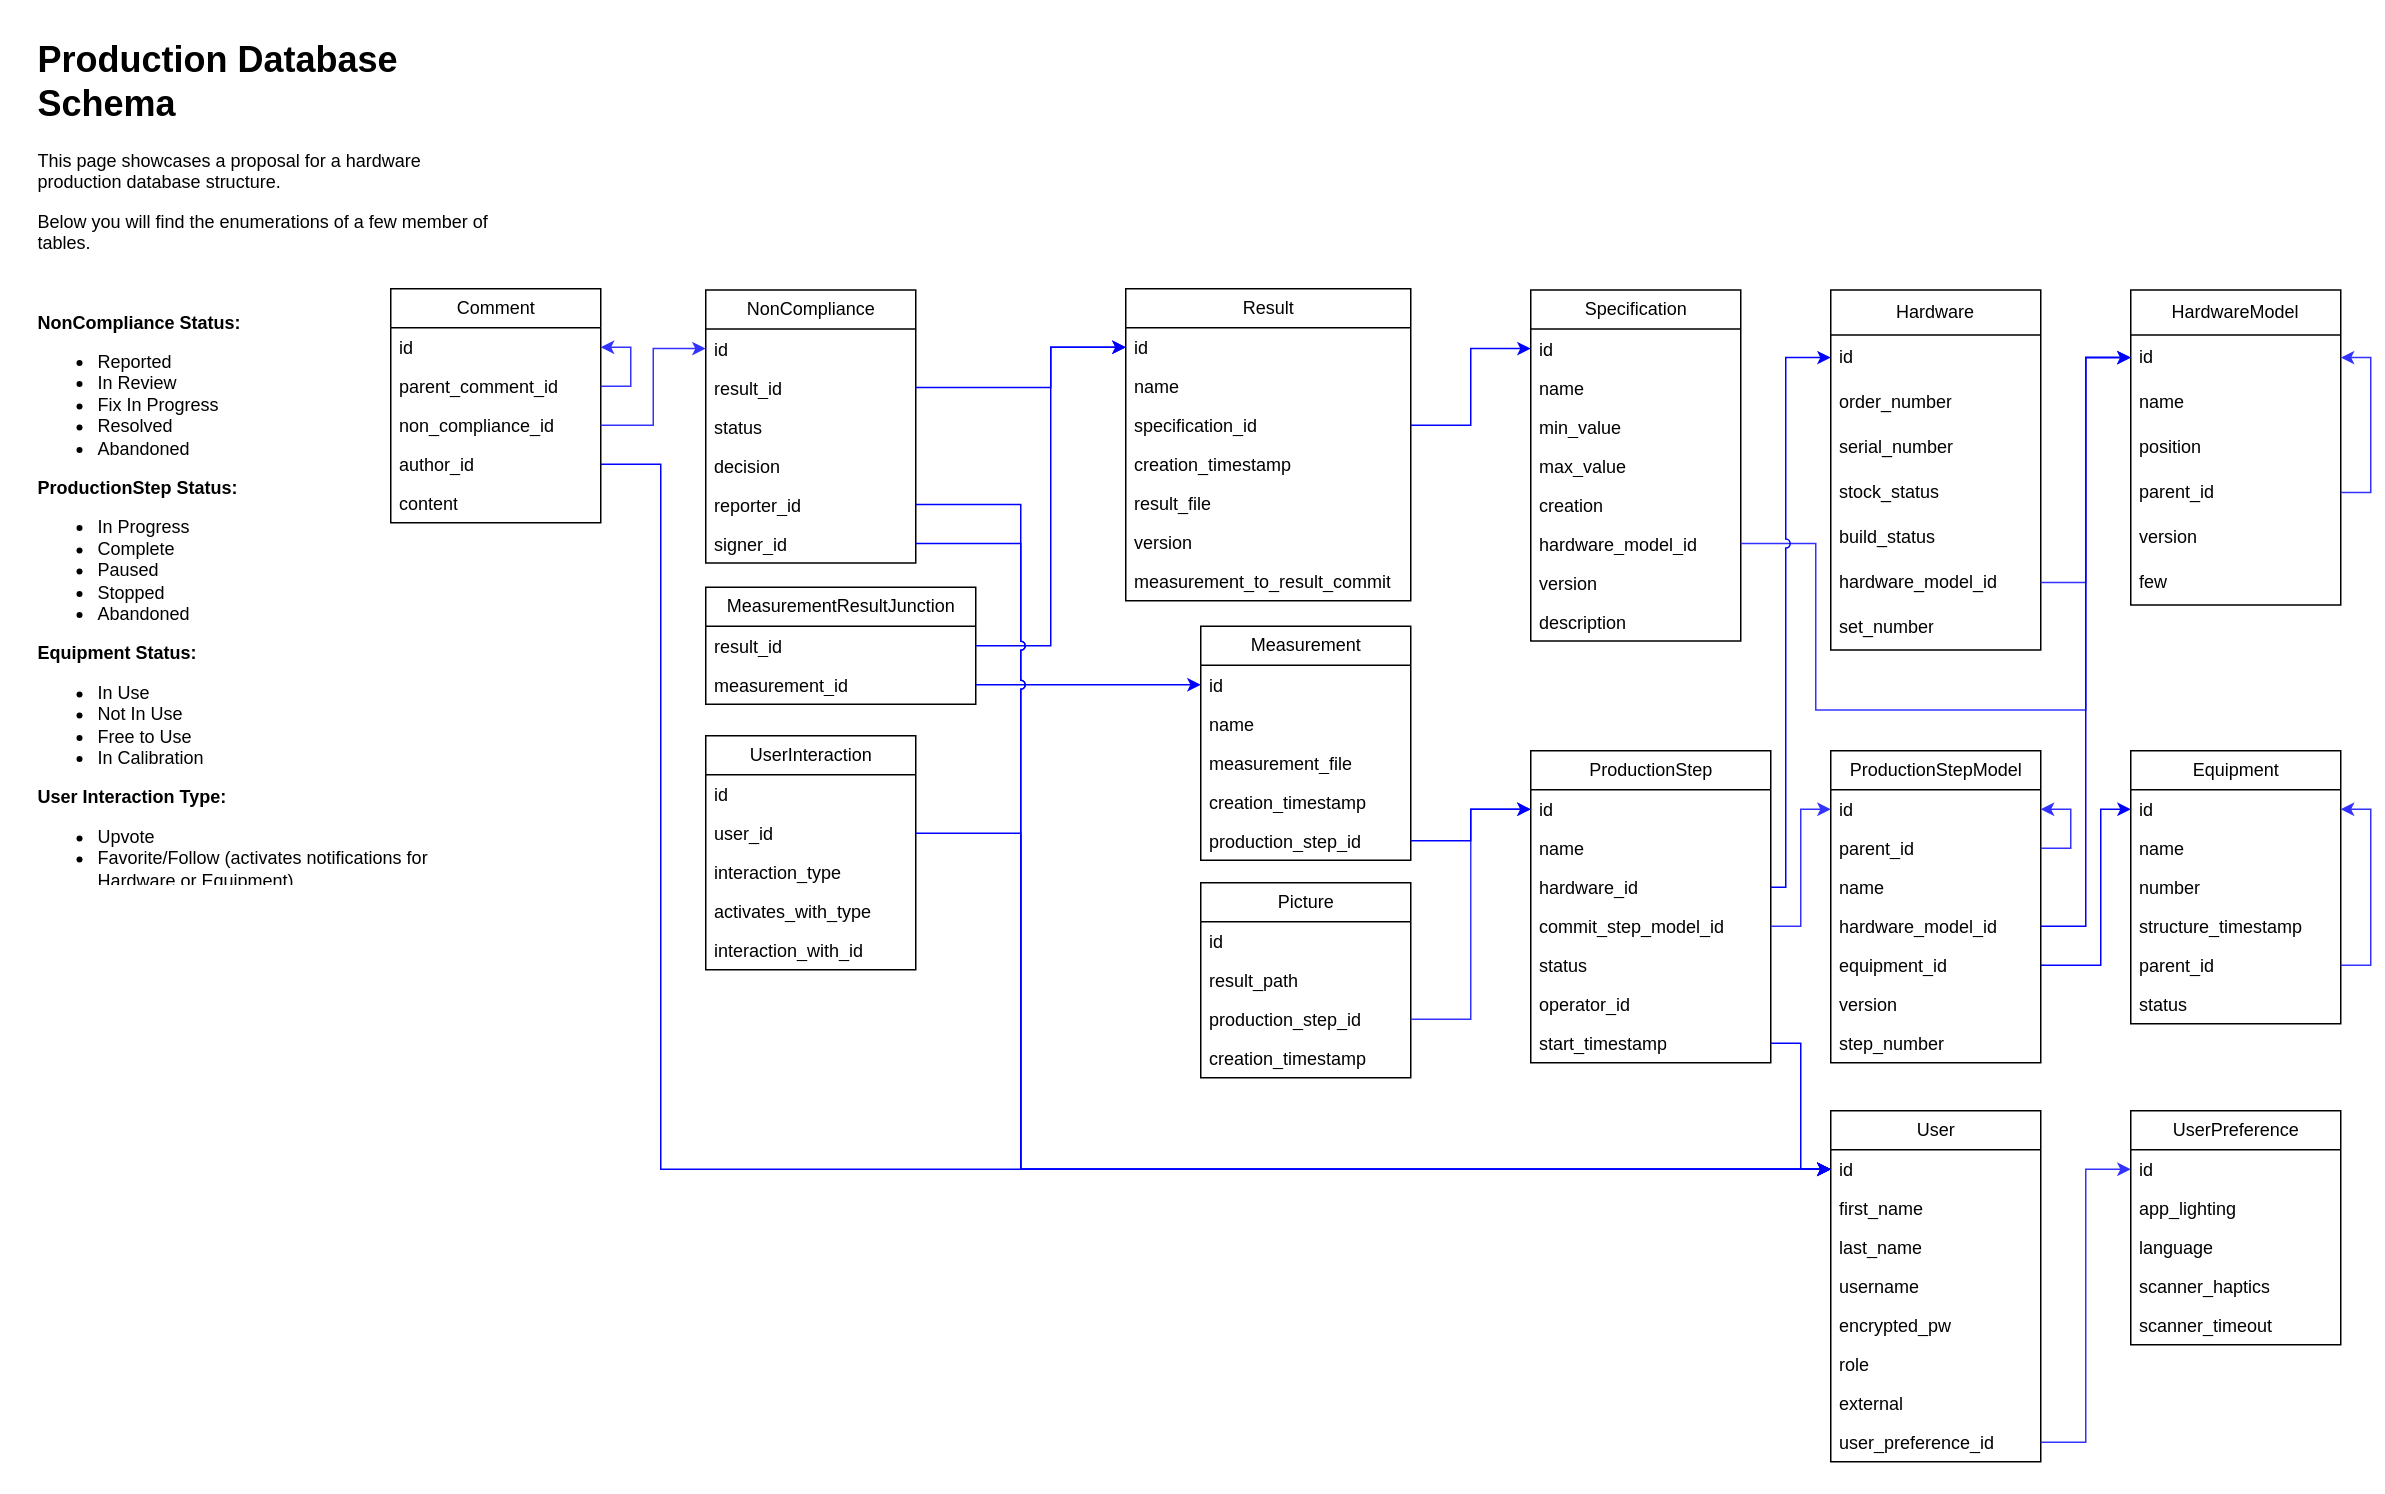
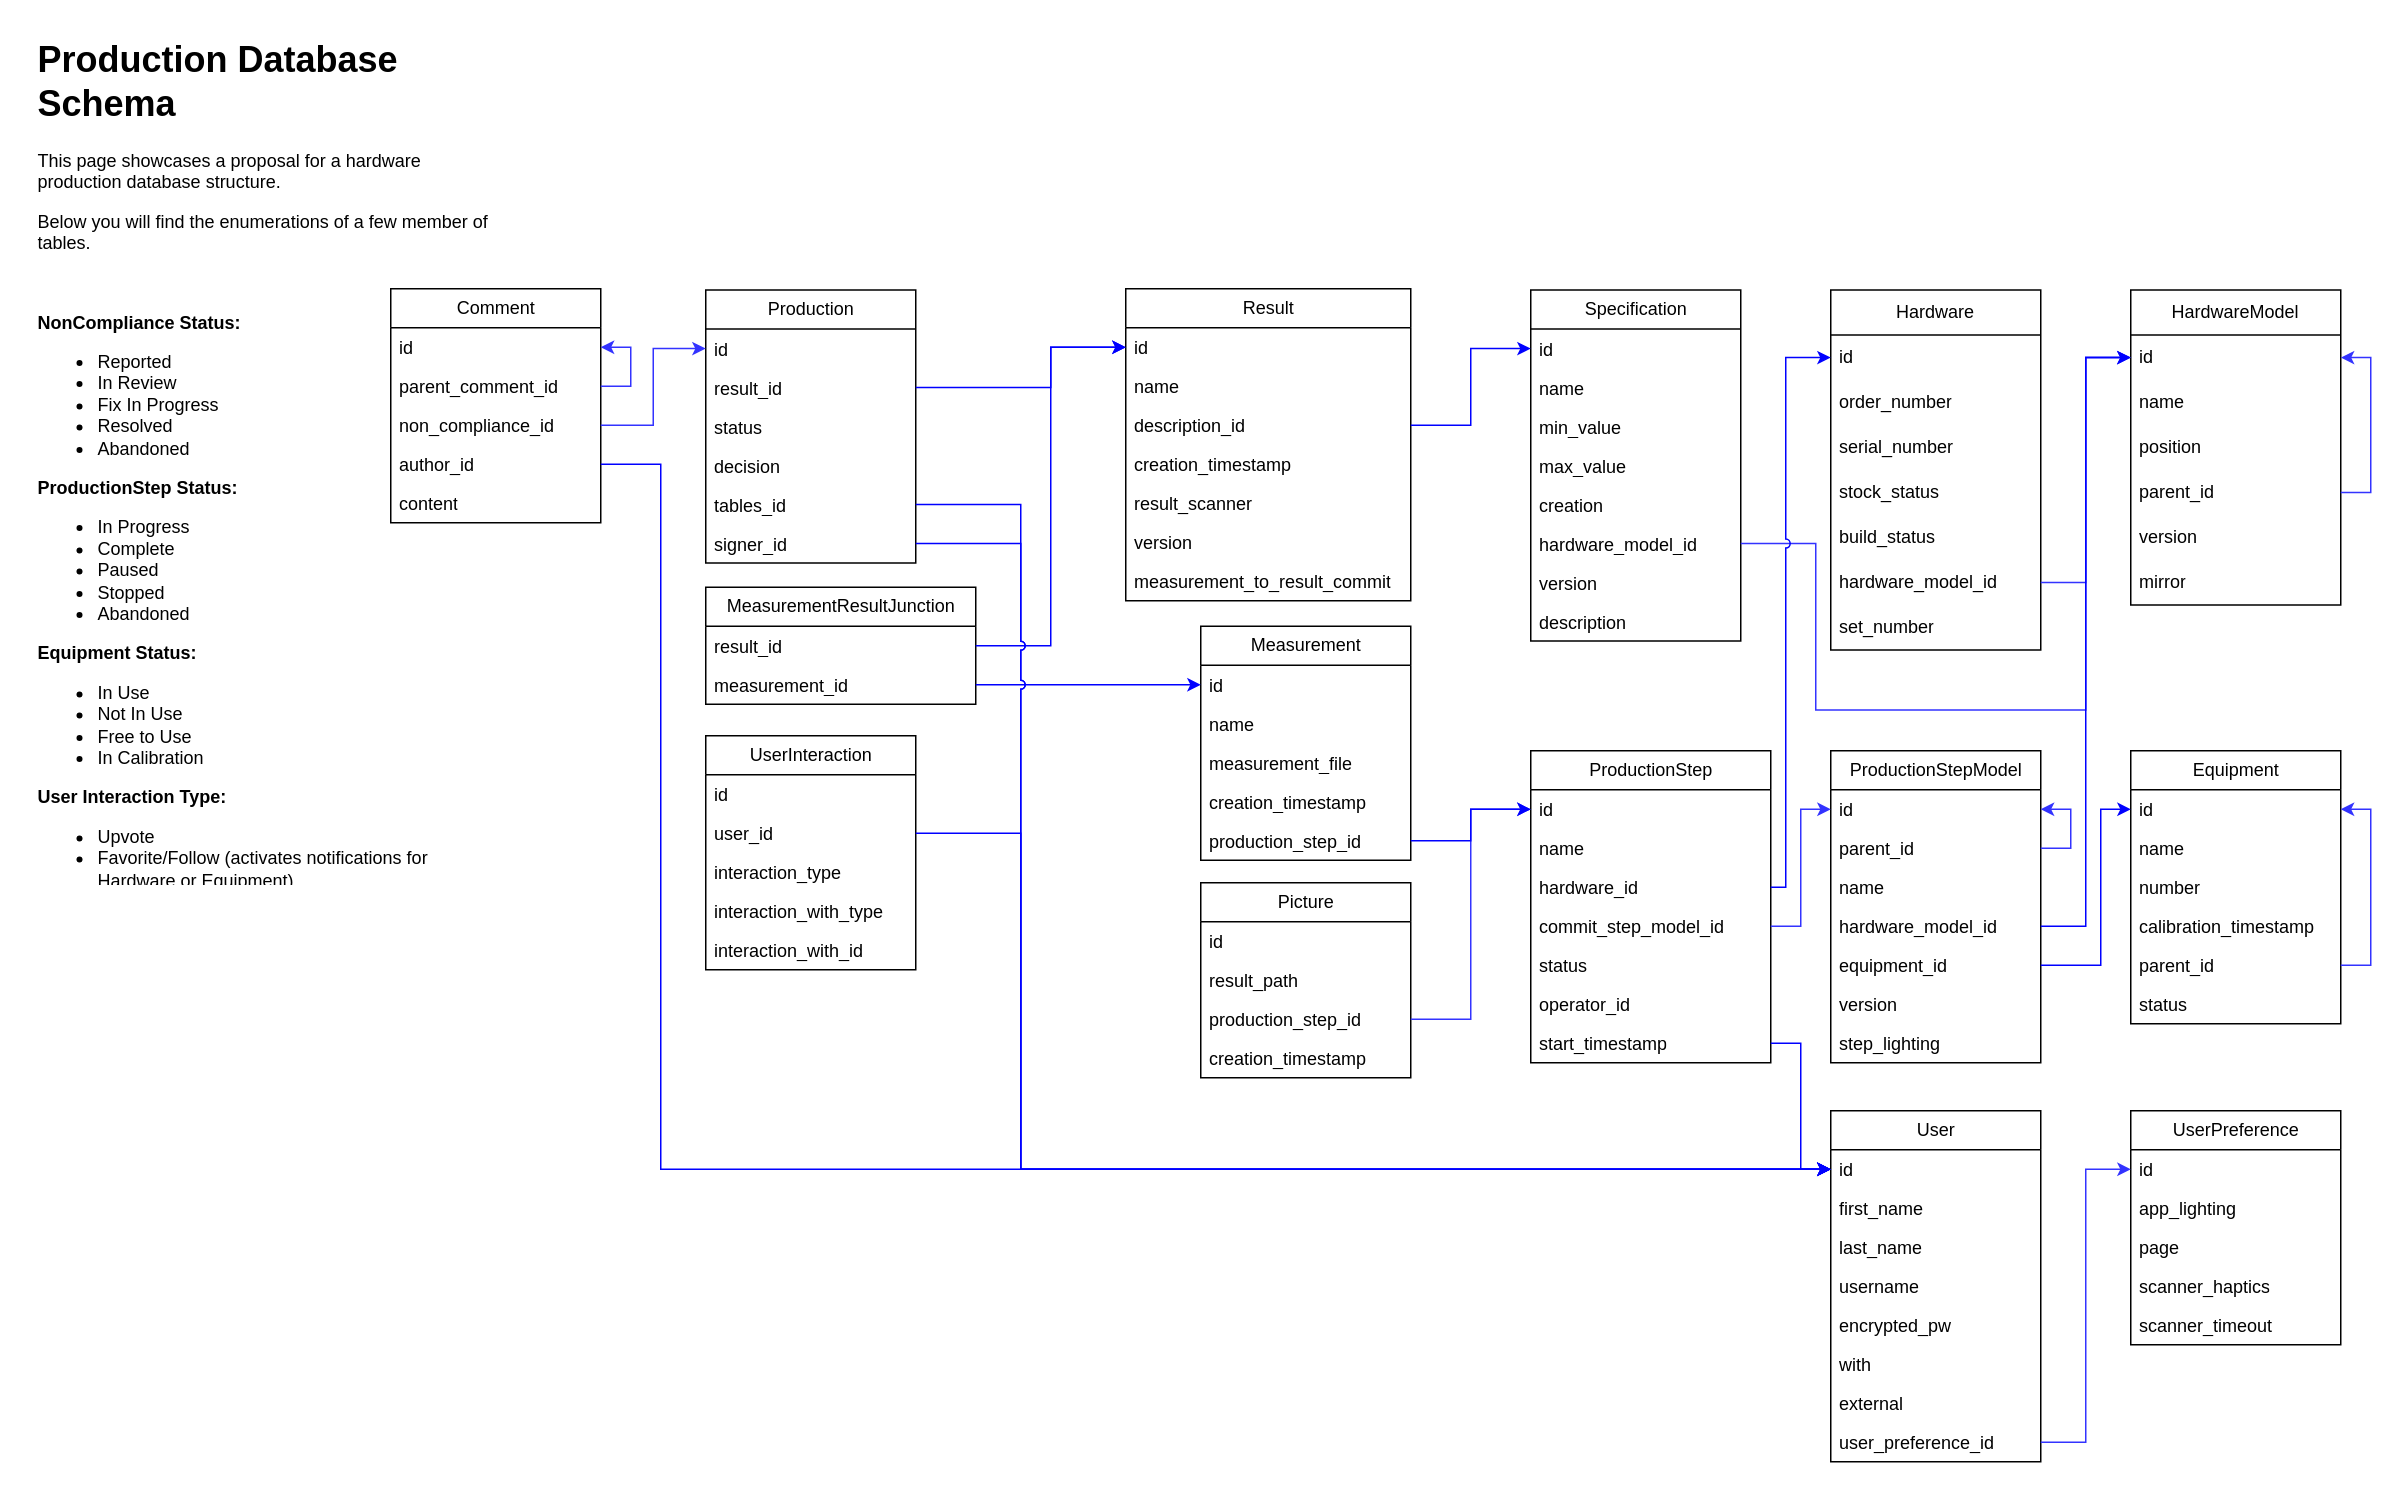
(812, 310) -> (812, 310)
(1206, 427) -> (1198, 427)
(1183, 505) -> (1203, 505)
(768, 507) -> (755, 507)
(2155, 583) -> (2168, 583)
(806, 913) -> (812, 924)
(2233, 928) -> (2236, 928)
(1895, 1045) -> (1898, 1045)
(2178, 1249) -> (2160, 1249)
(1858, 1366) -> (1858, 1366)
